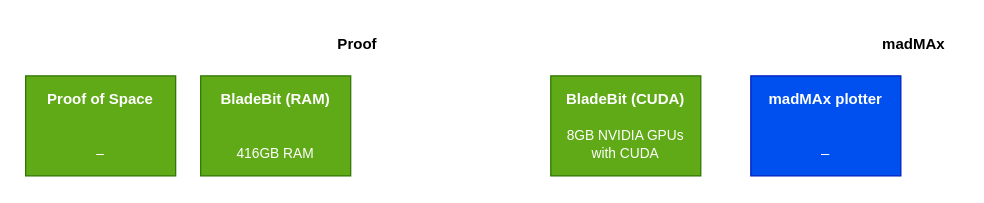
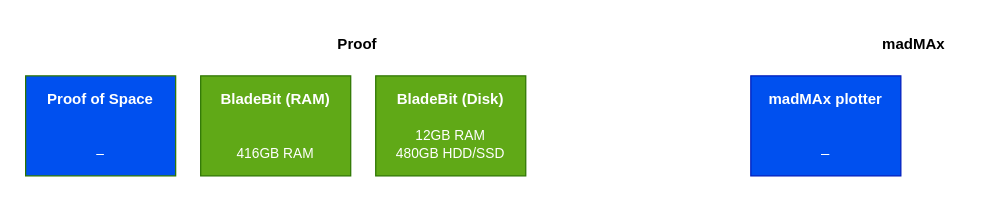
(101, 126) -> (101, 126)
none -> (451, 126)
(626, 126) -> none
